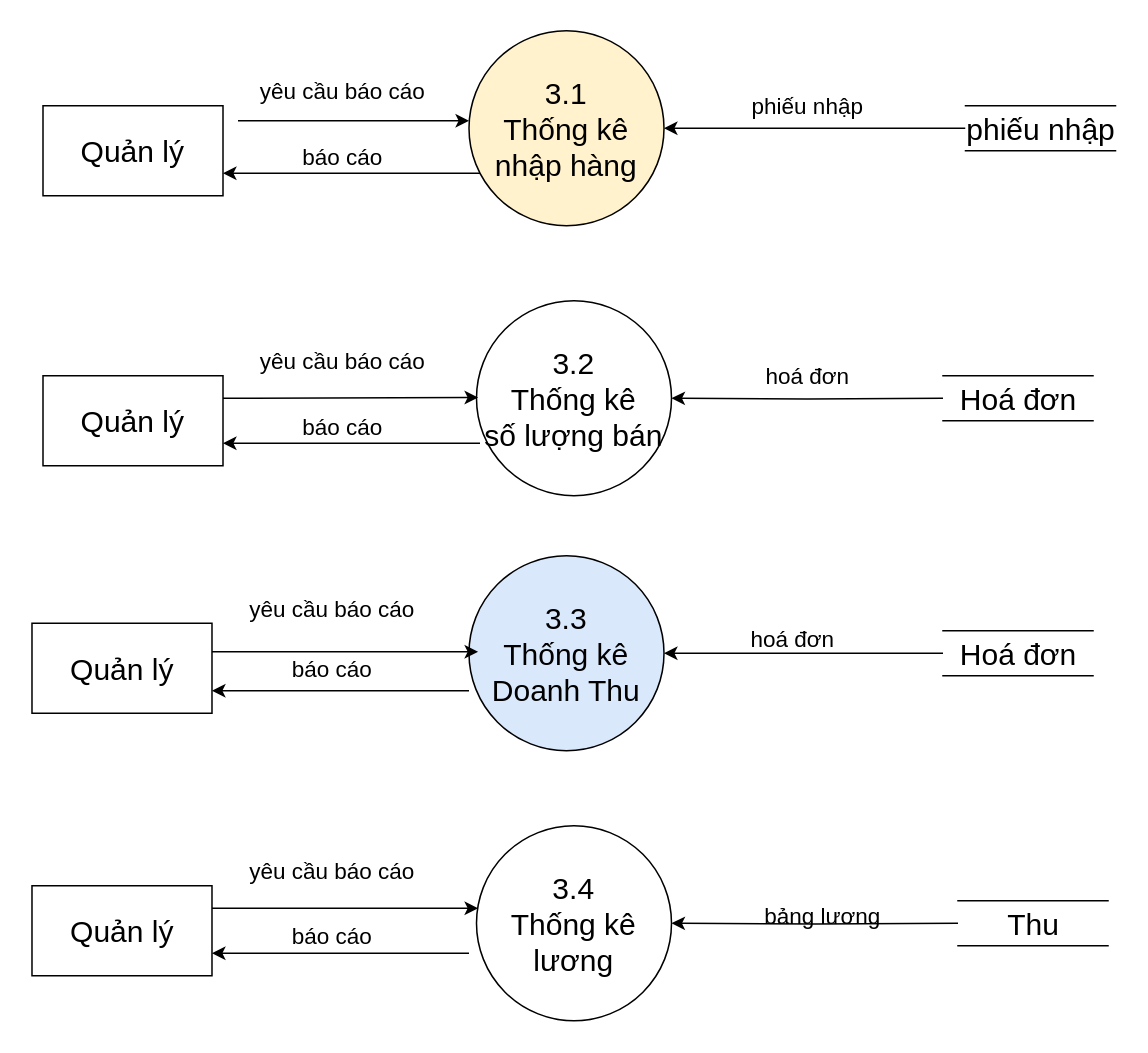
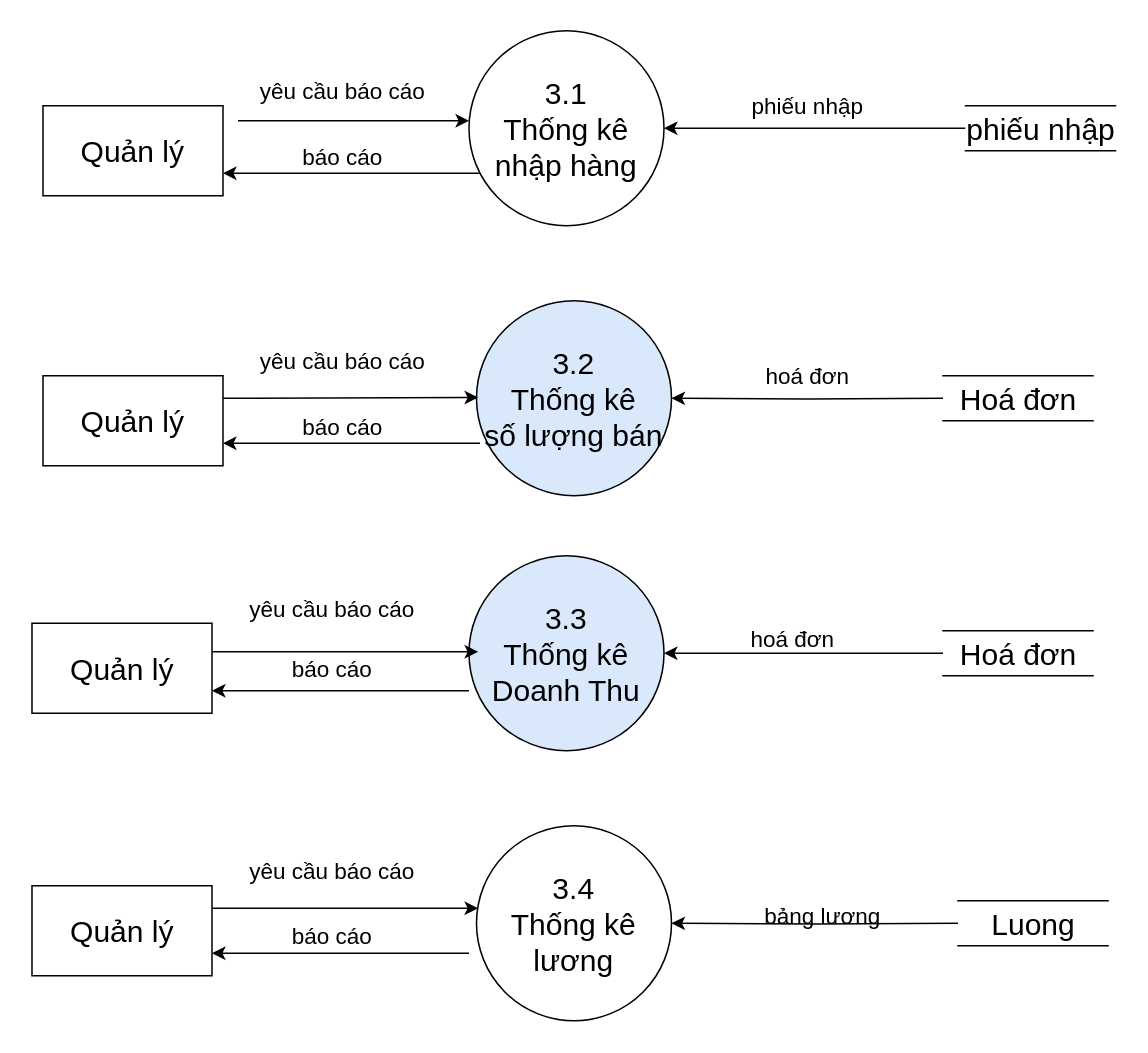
(566, 128) -> (566, 128)
(574, 398) -> (574, 398)
(1034, 923) -> (1034, 923)
